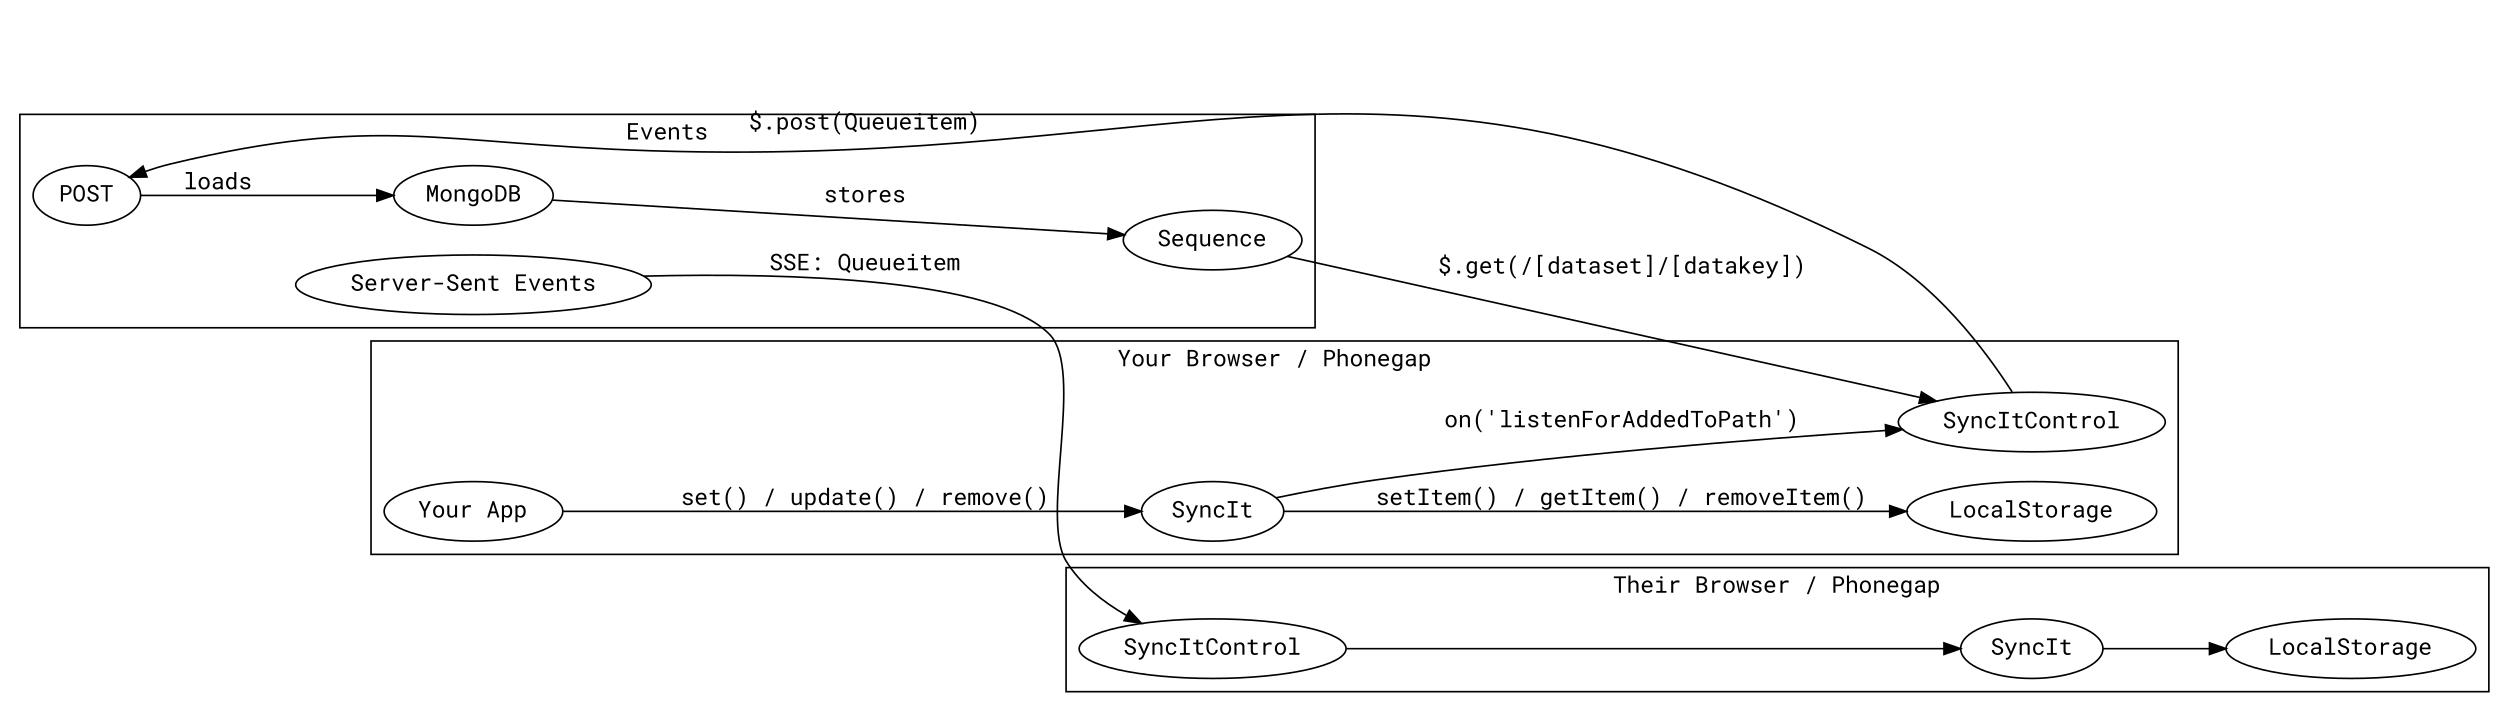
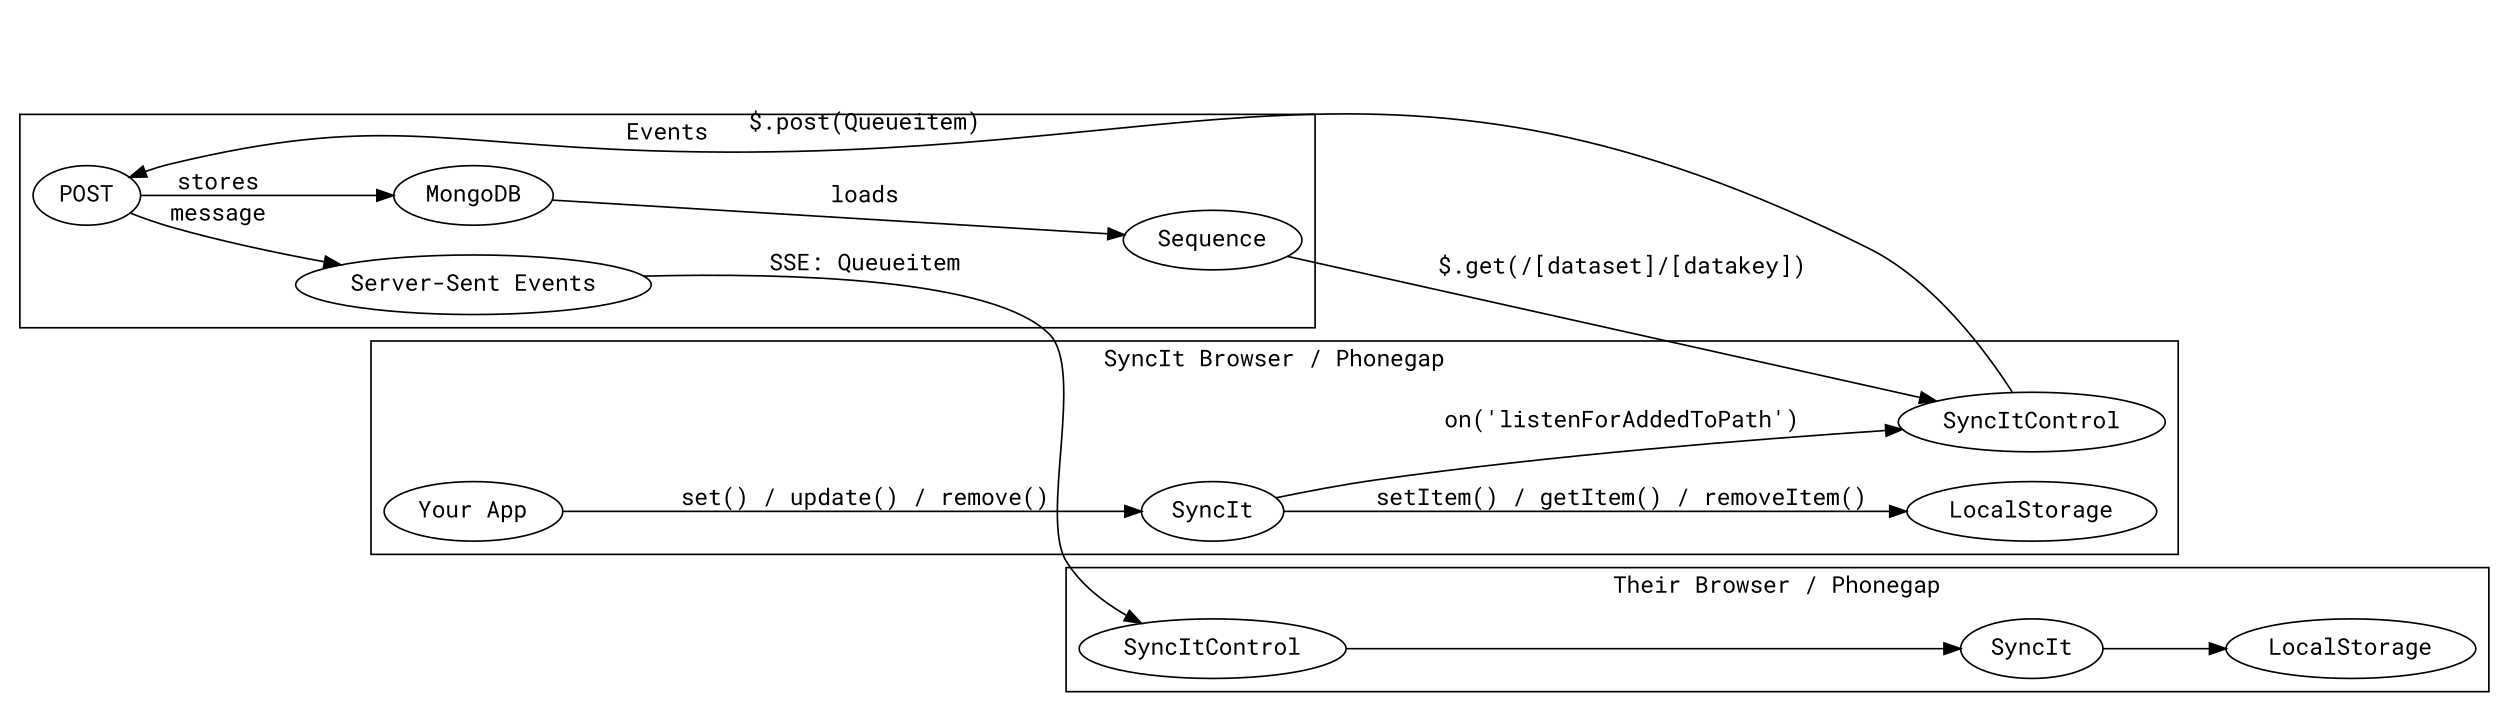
(218, 183) -> (218, 183)
(865, 196) -> (865, 196)
none -> (226, 241)
(1275, 360) -> (1275, 360)
